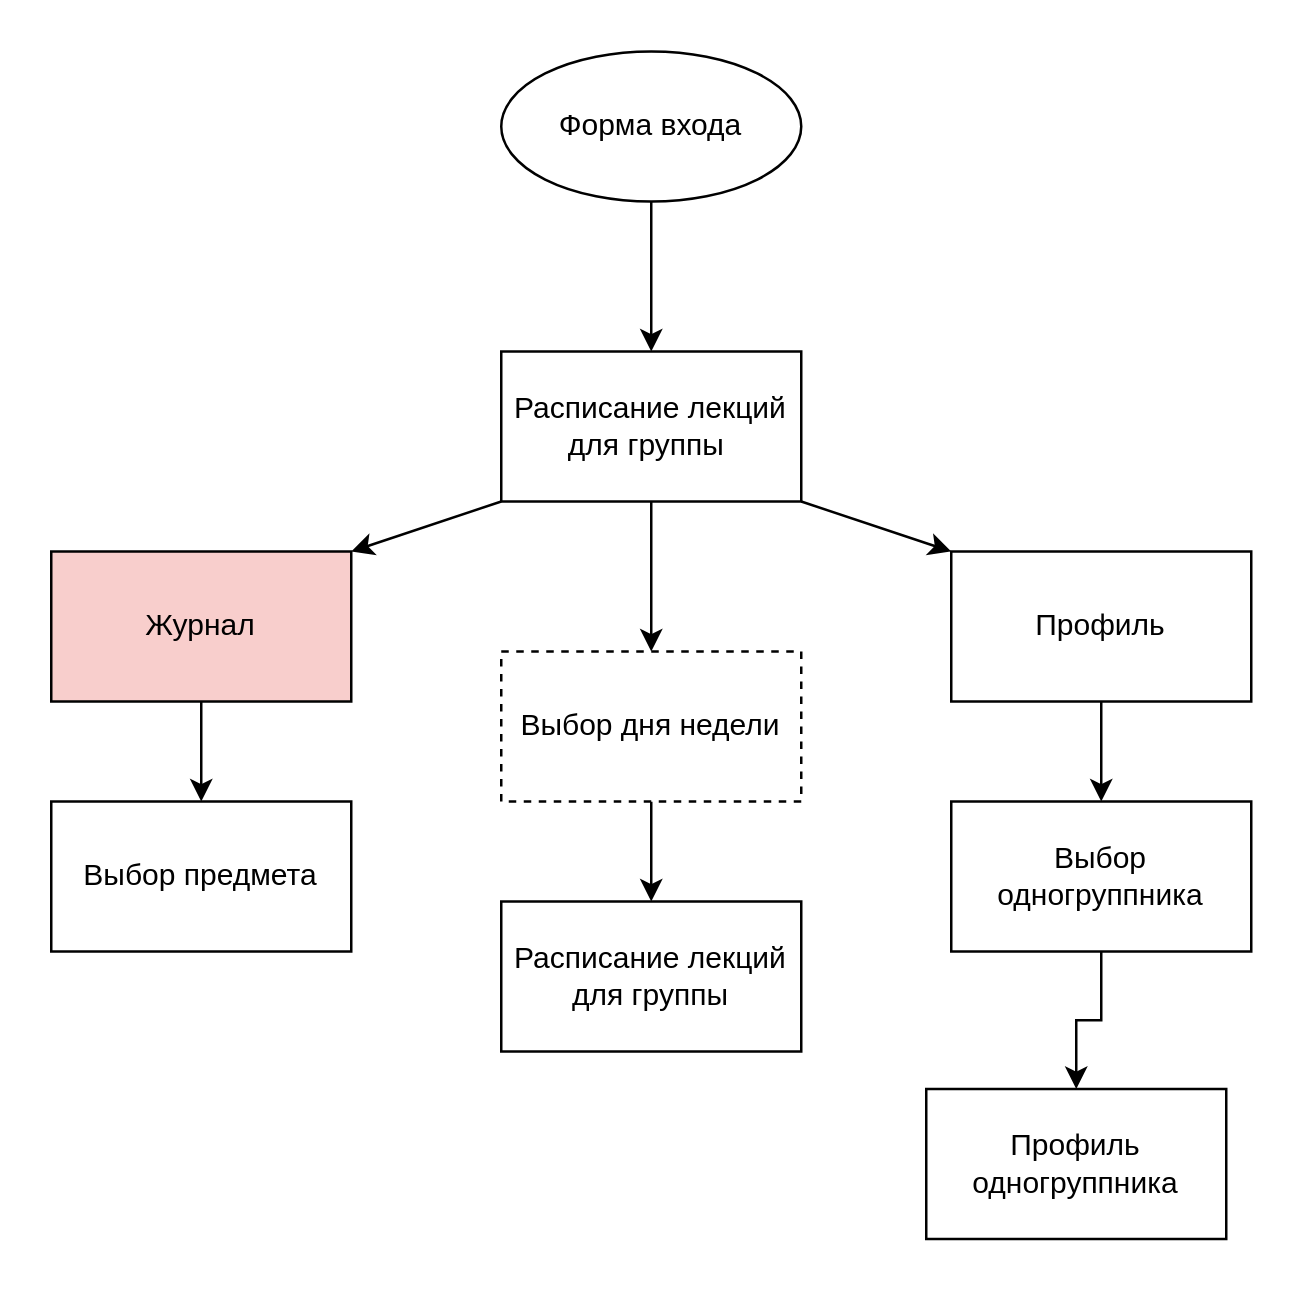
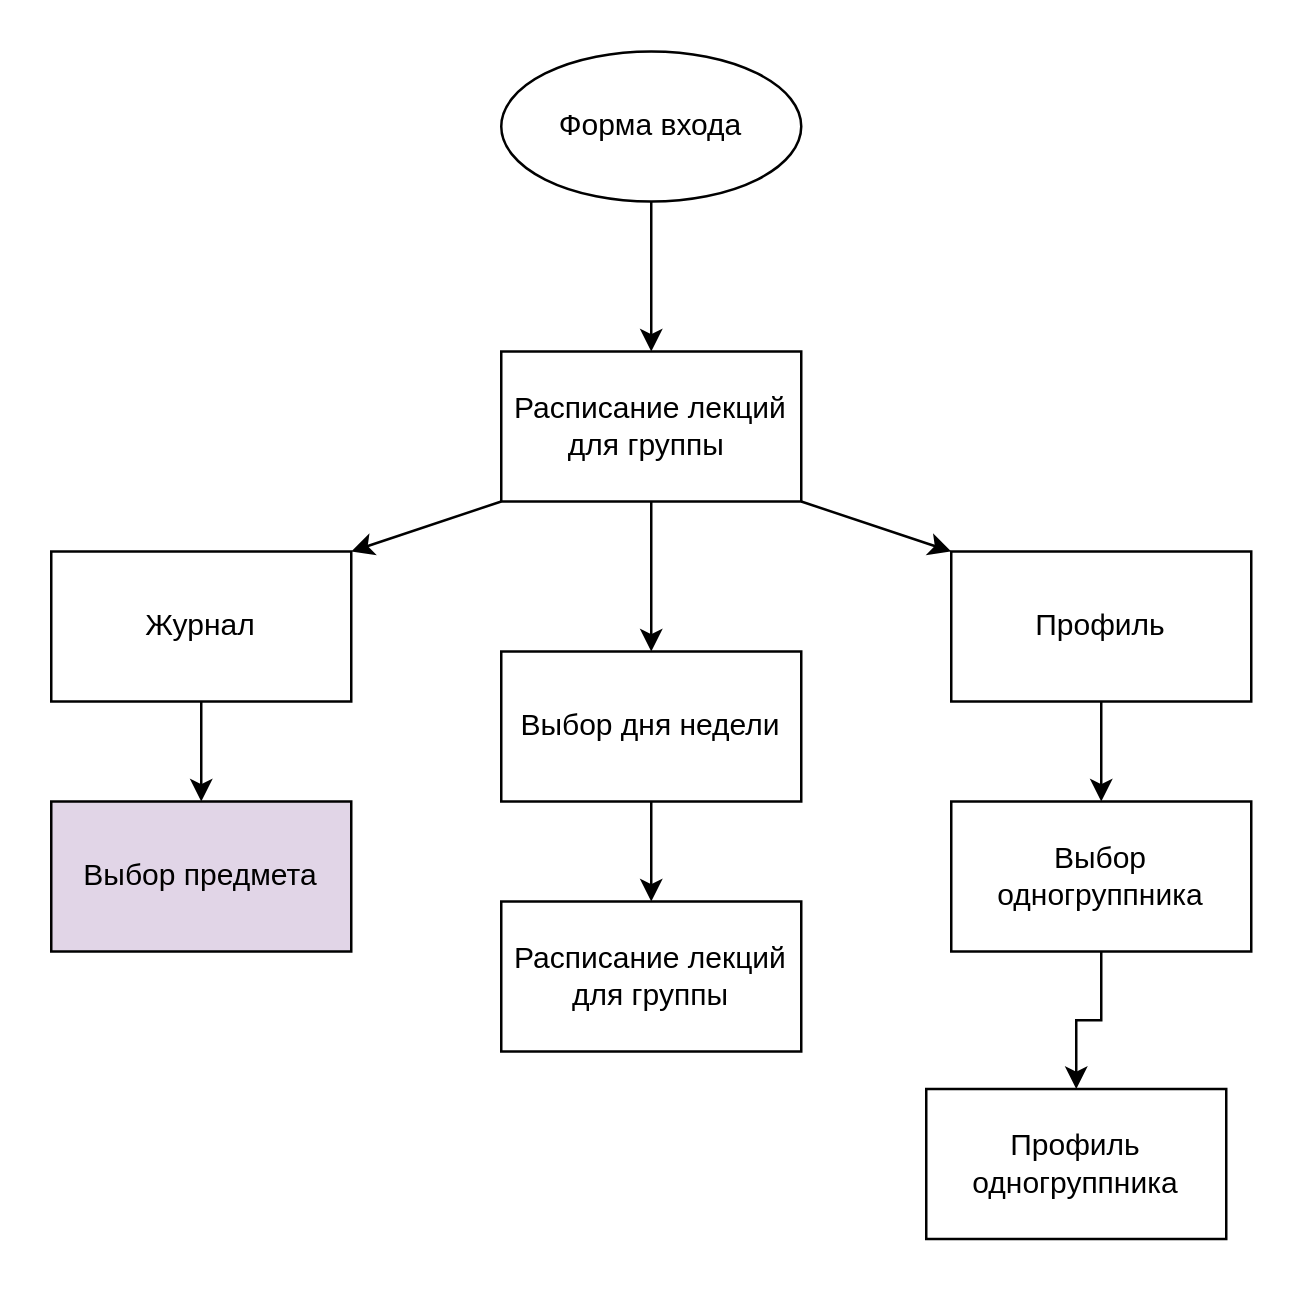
(201, 626) -> (201, 626)
(651, 726) -> (651, 726)
(201, 876) -> (201, 876)
